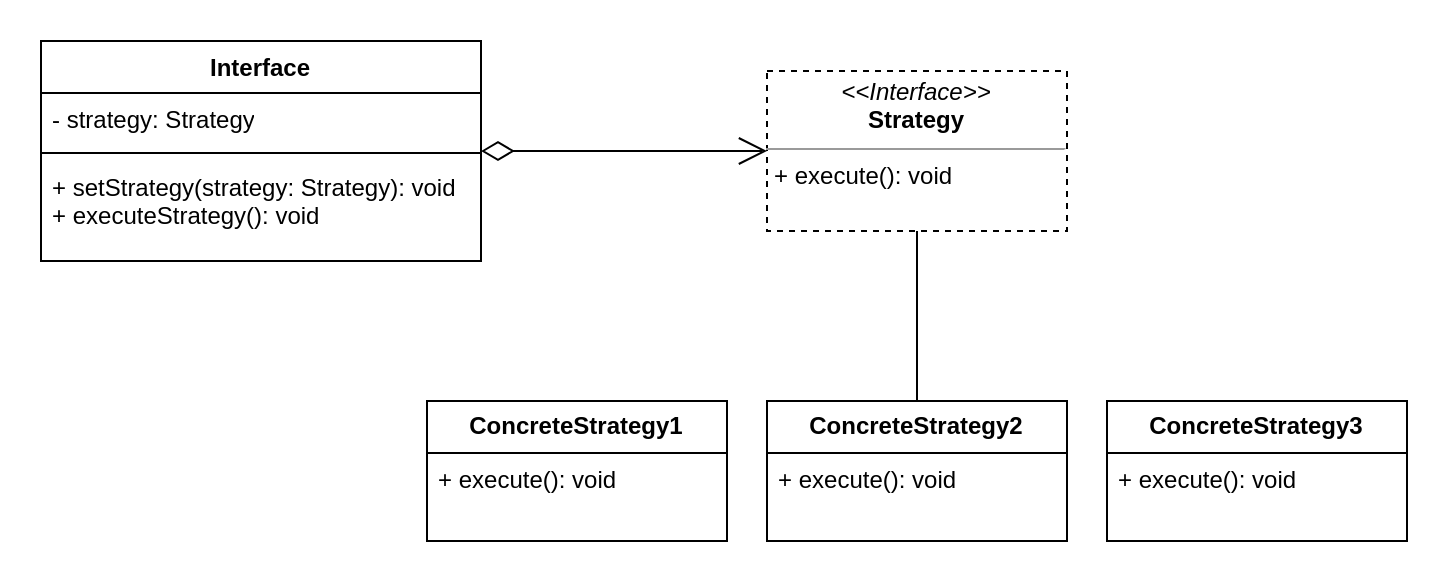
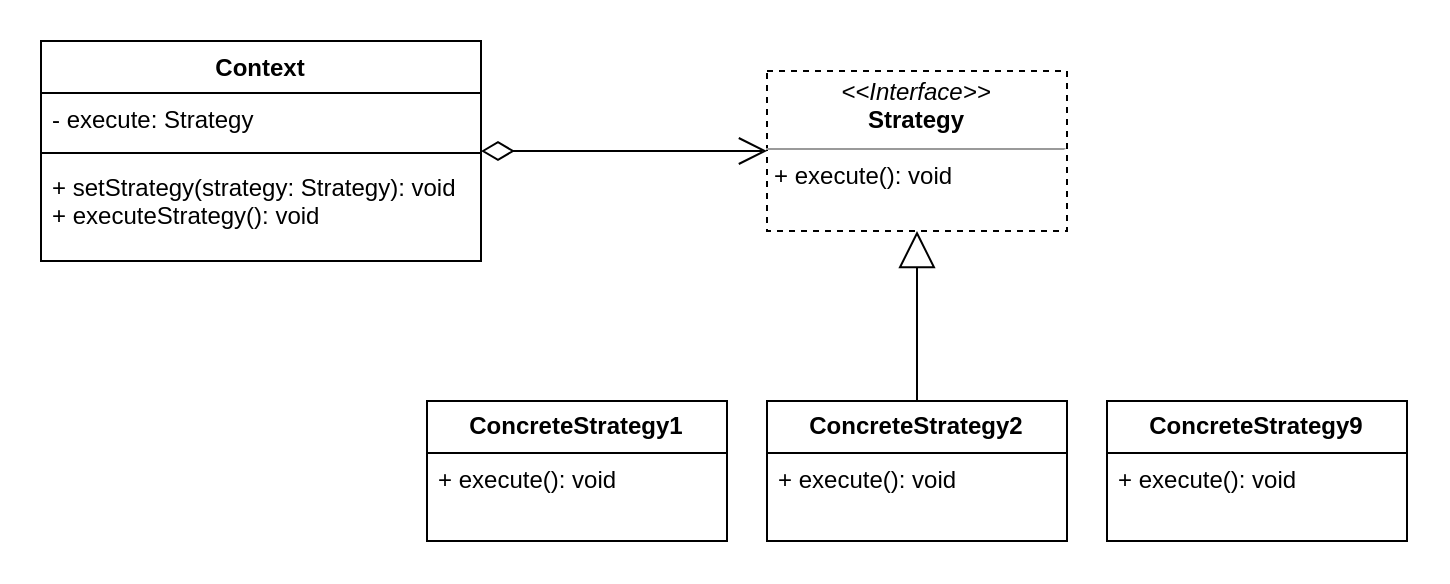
(261, 69) -> (261, 69)
(178, 121) -> (171, 121)
(917, 250) -> (917, 268)
(1257, 427) -> (1257, 427)
